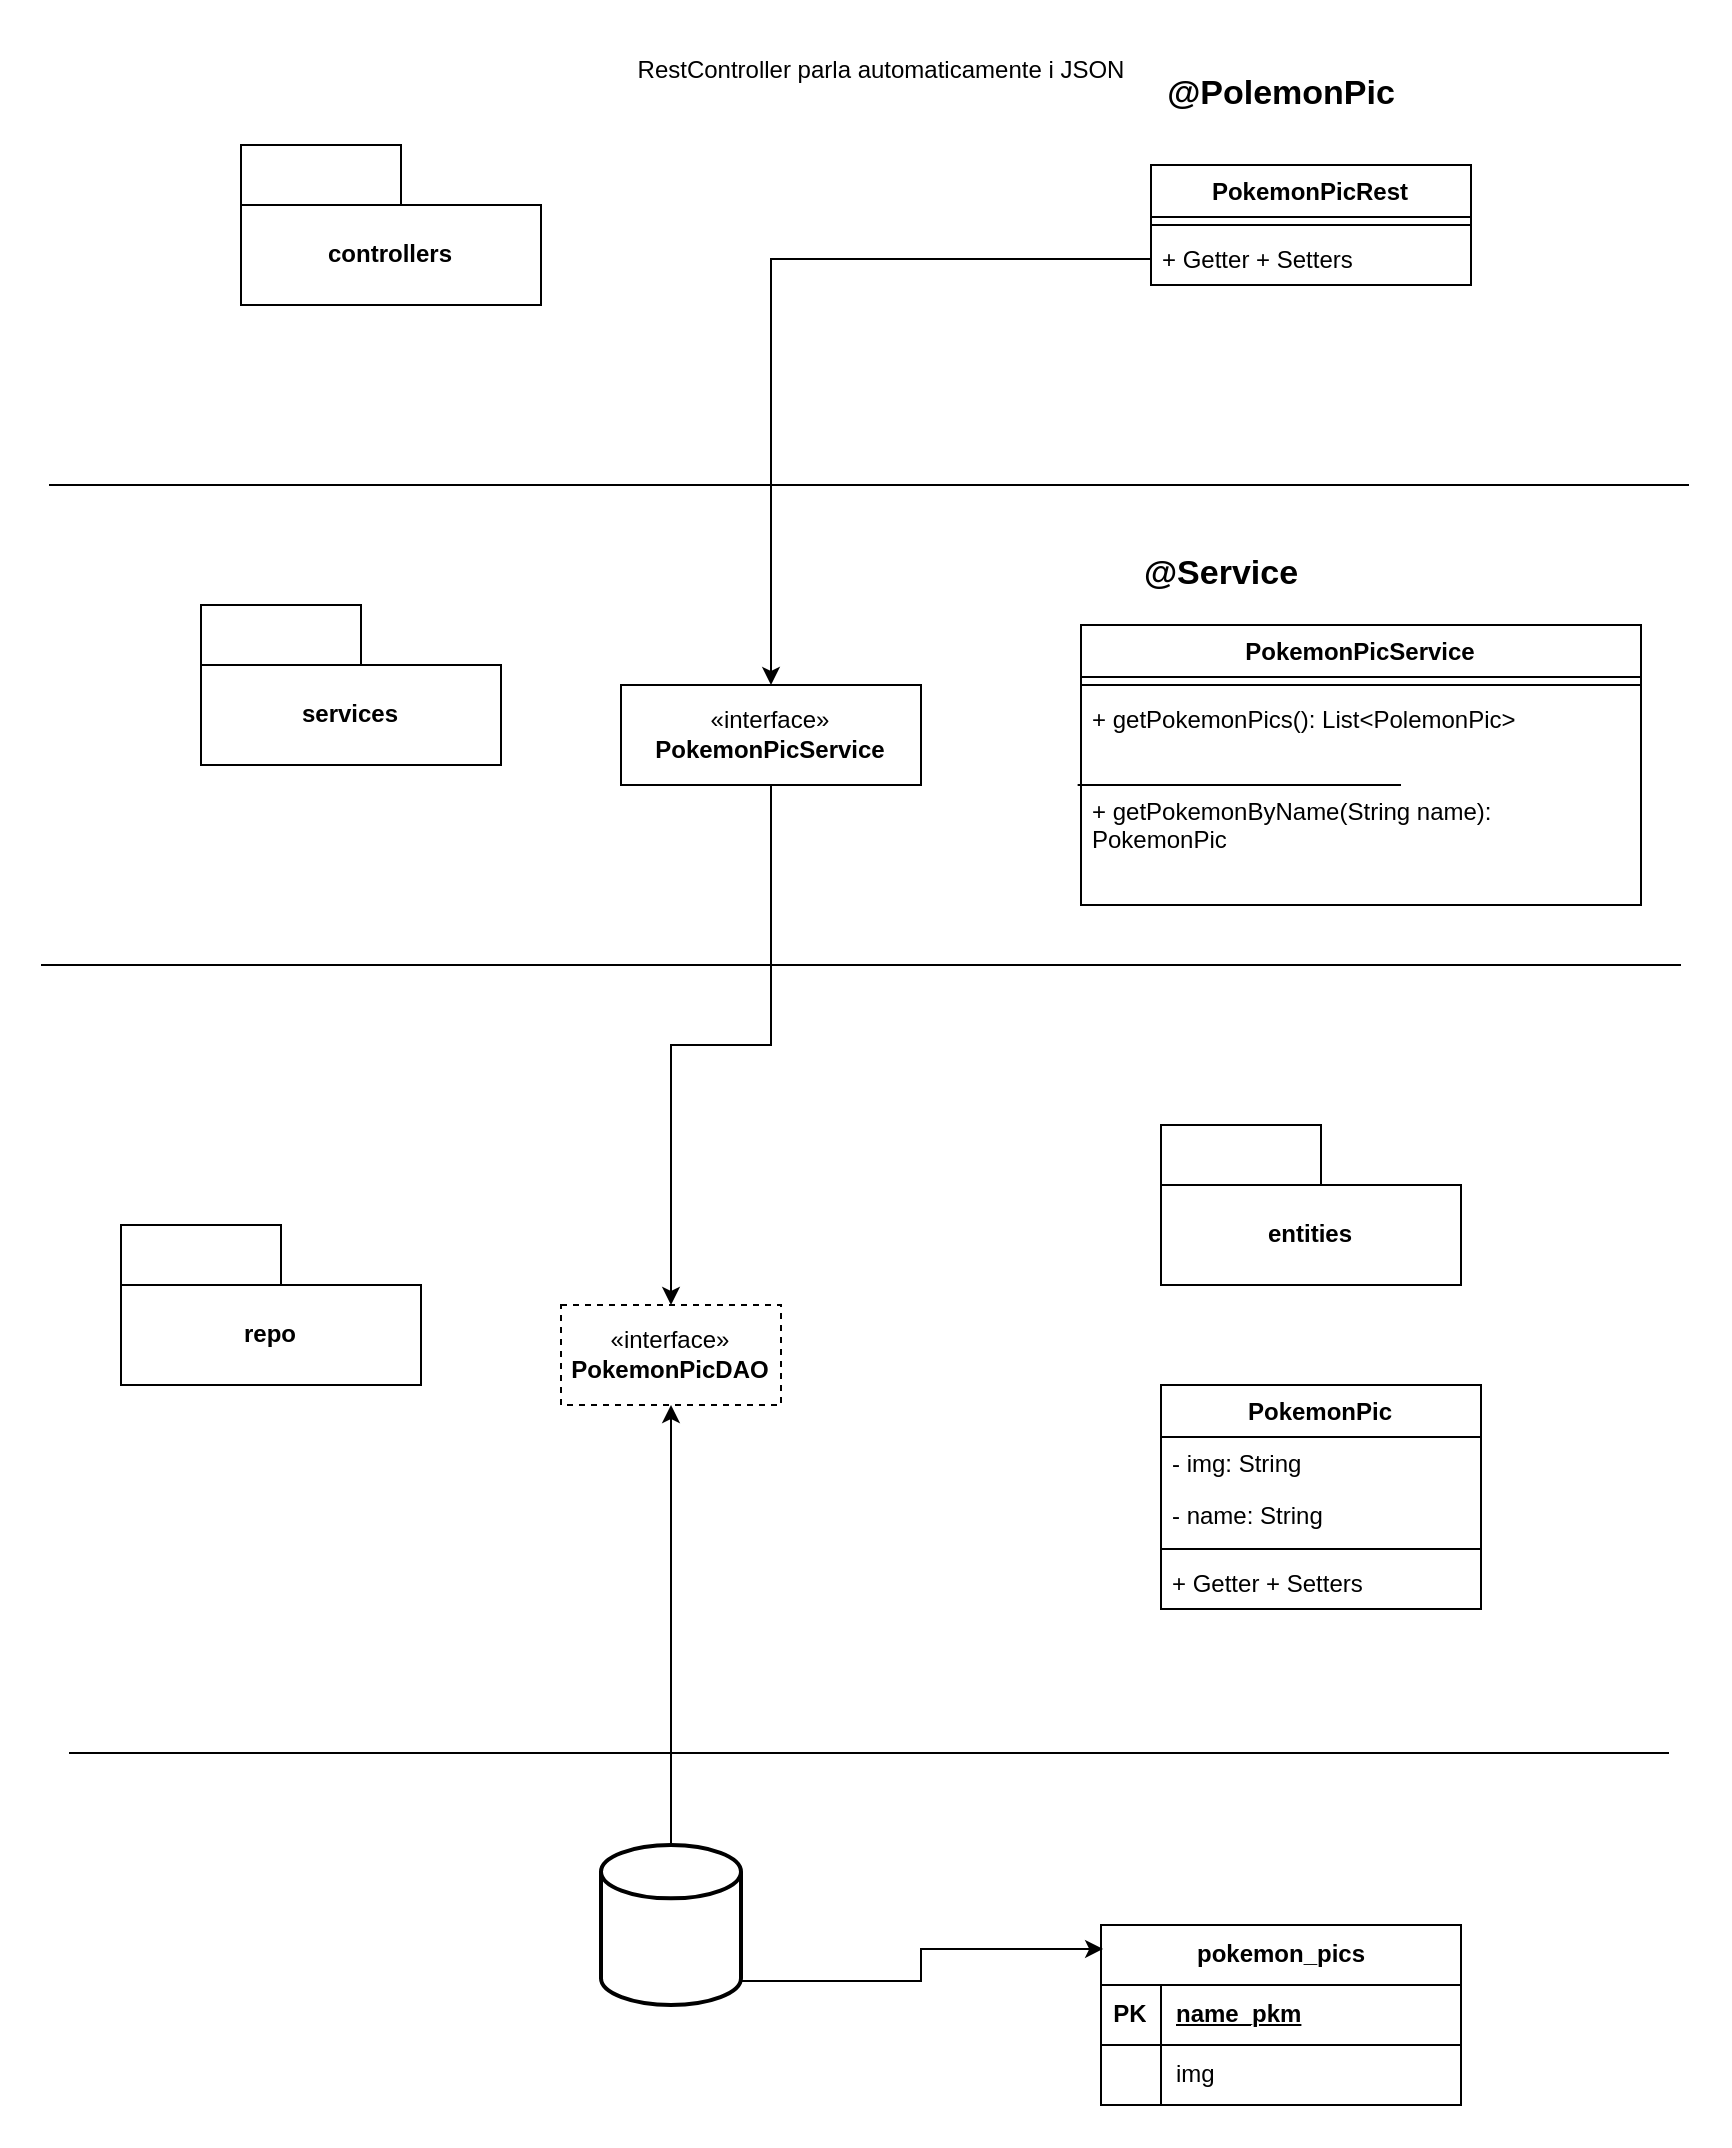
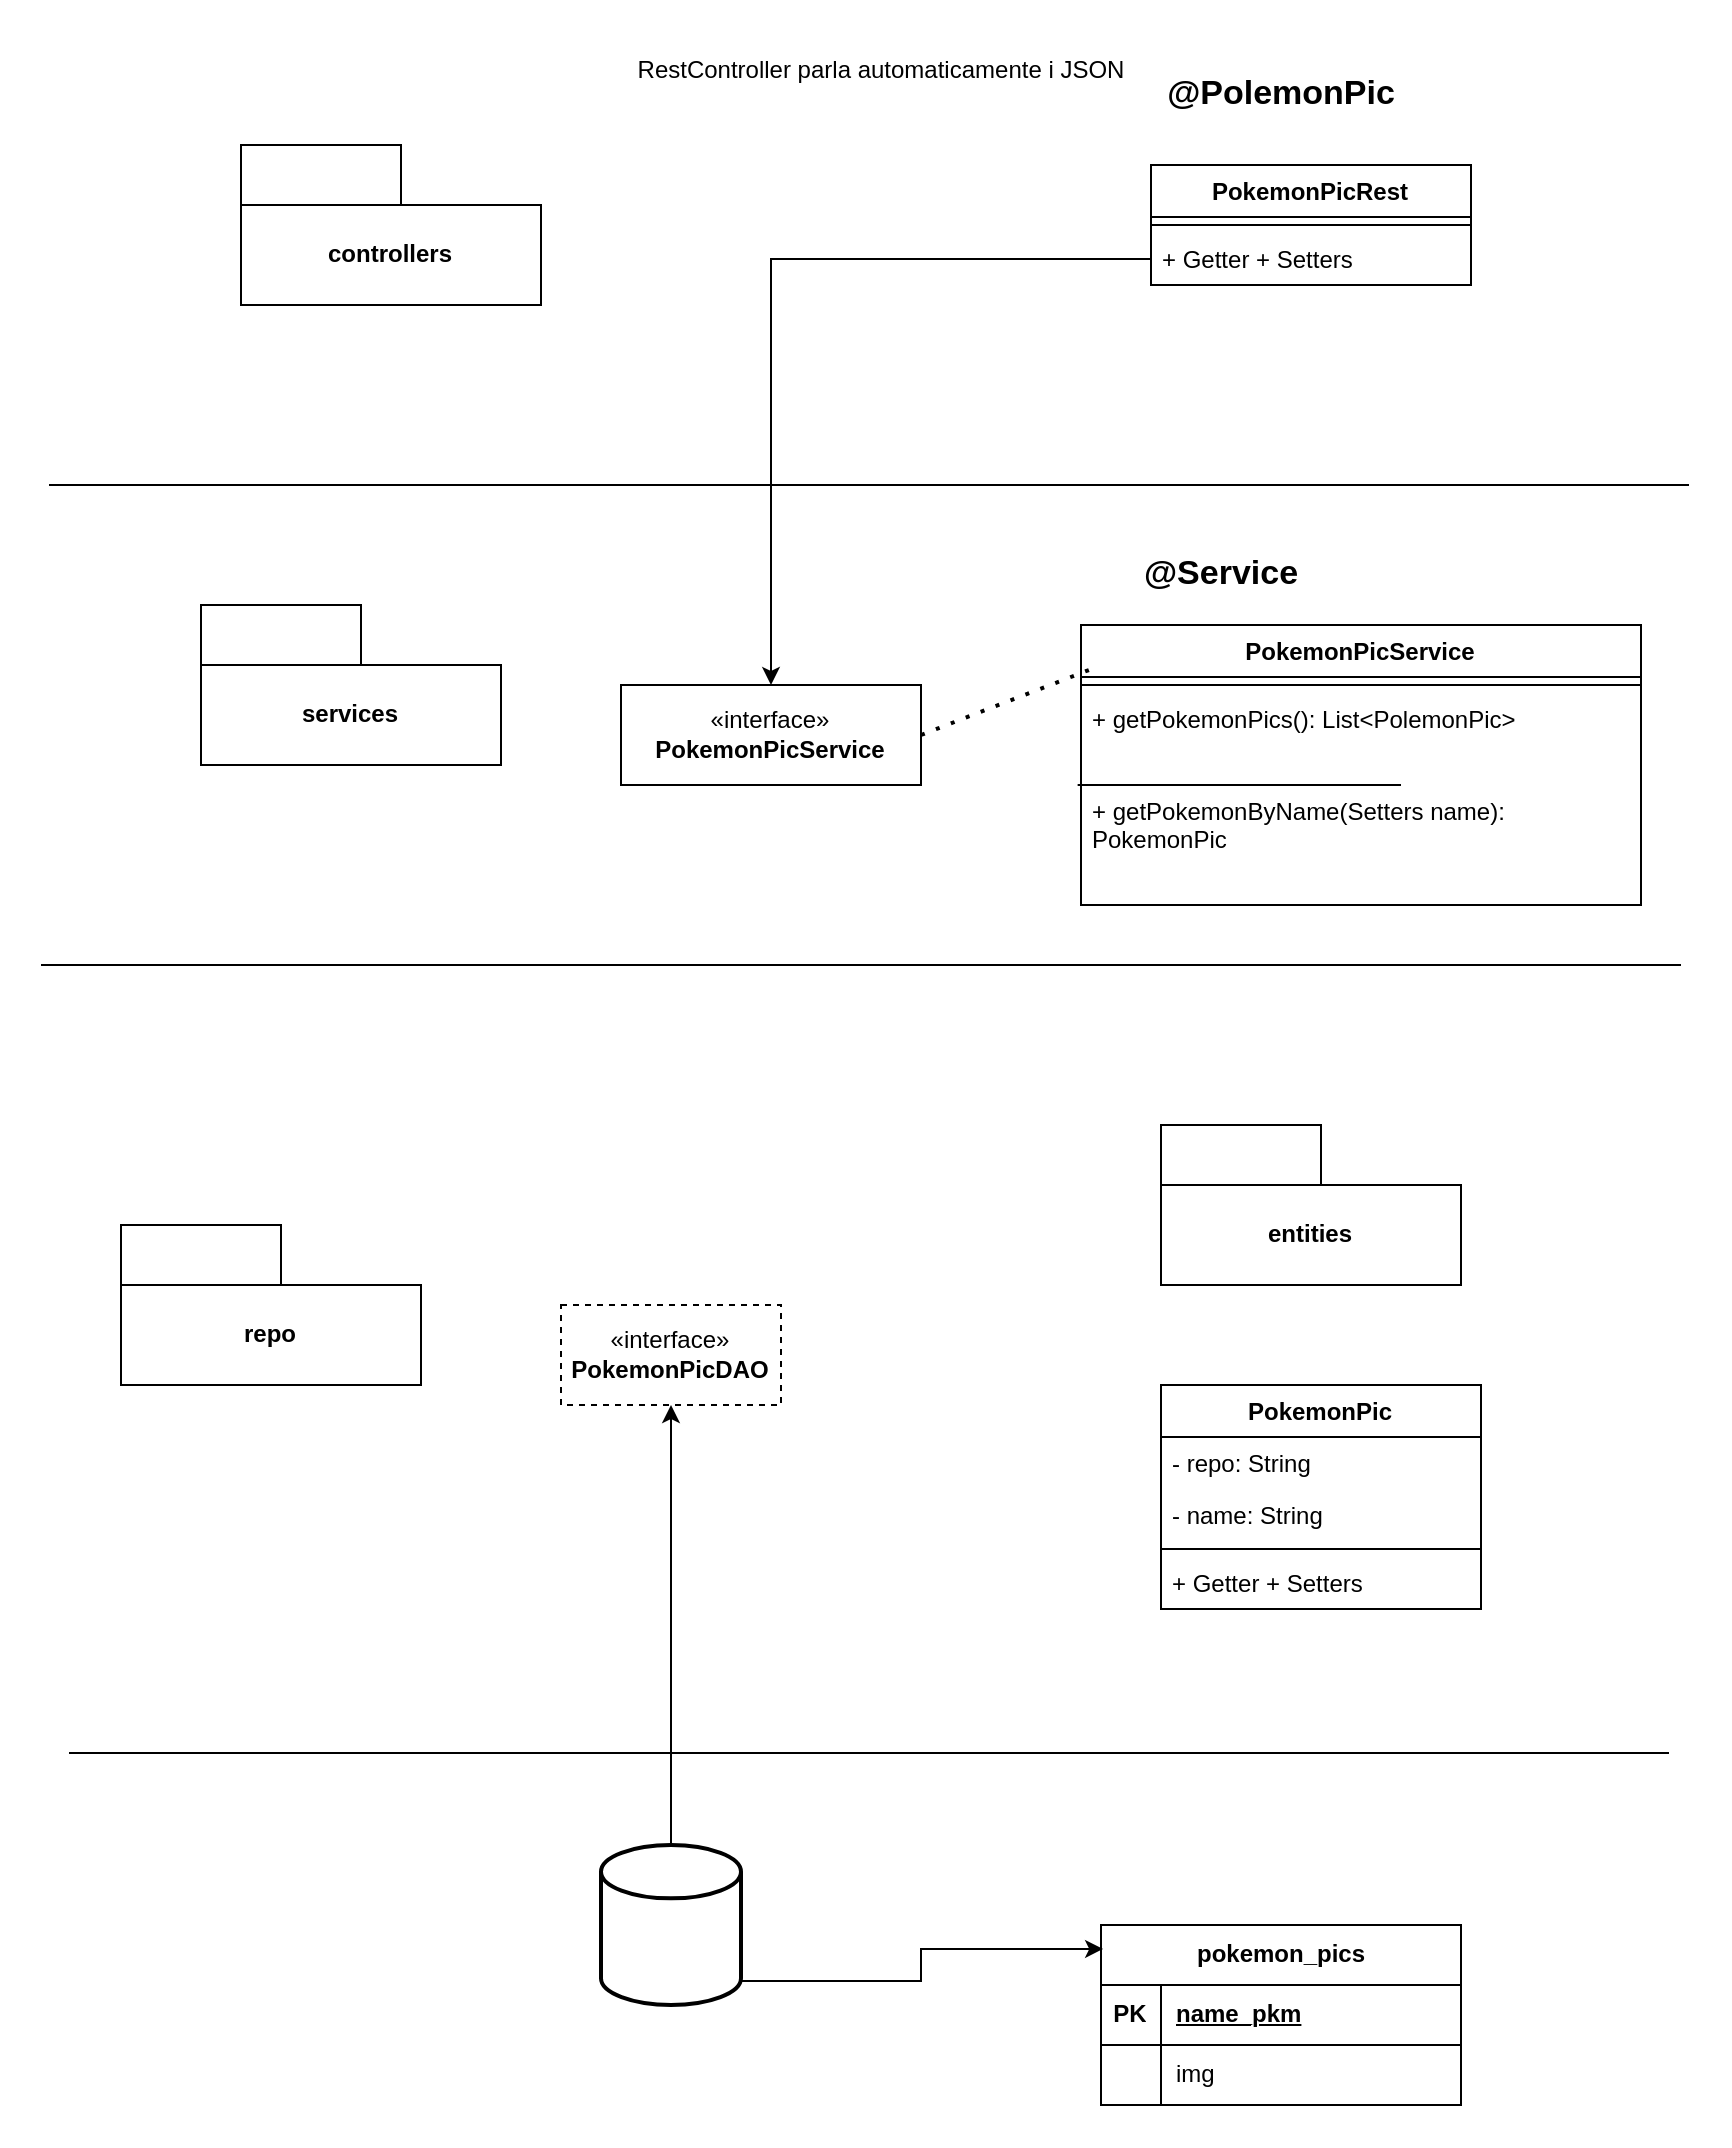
none -> (997, 706)
(1363, 828) -> (1363, 828)
(728, 1045) -> none
(1245, 1465) -> (1255, 1465)
